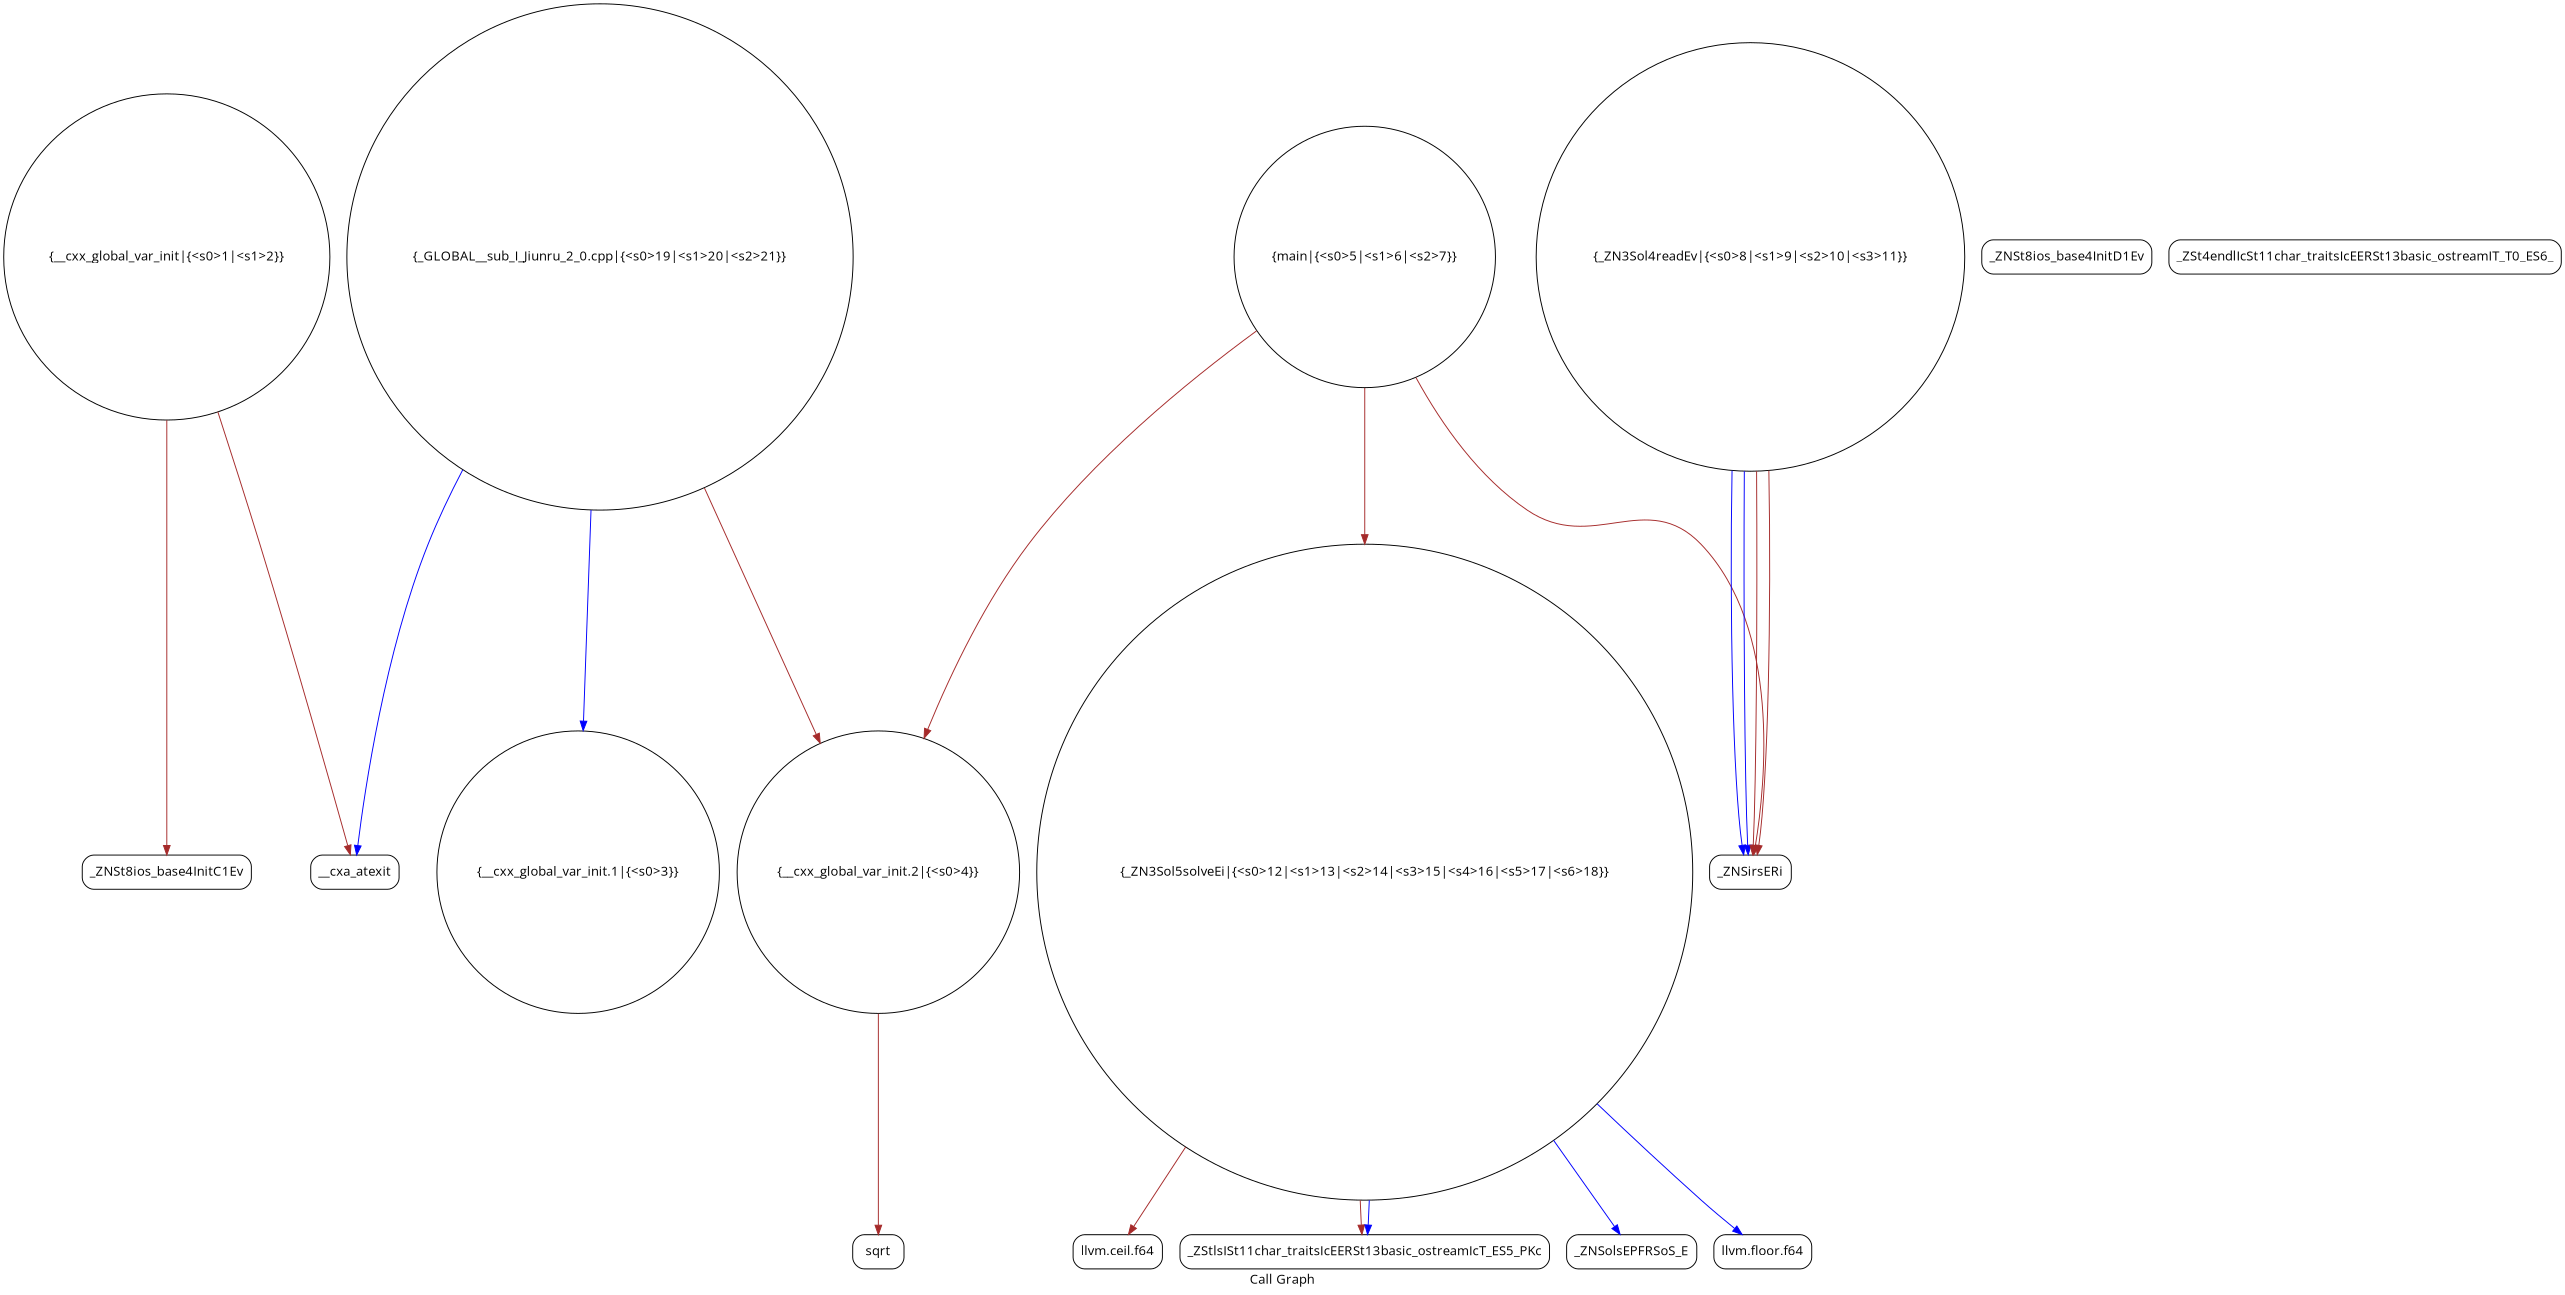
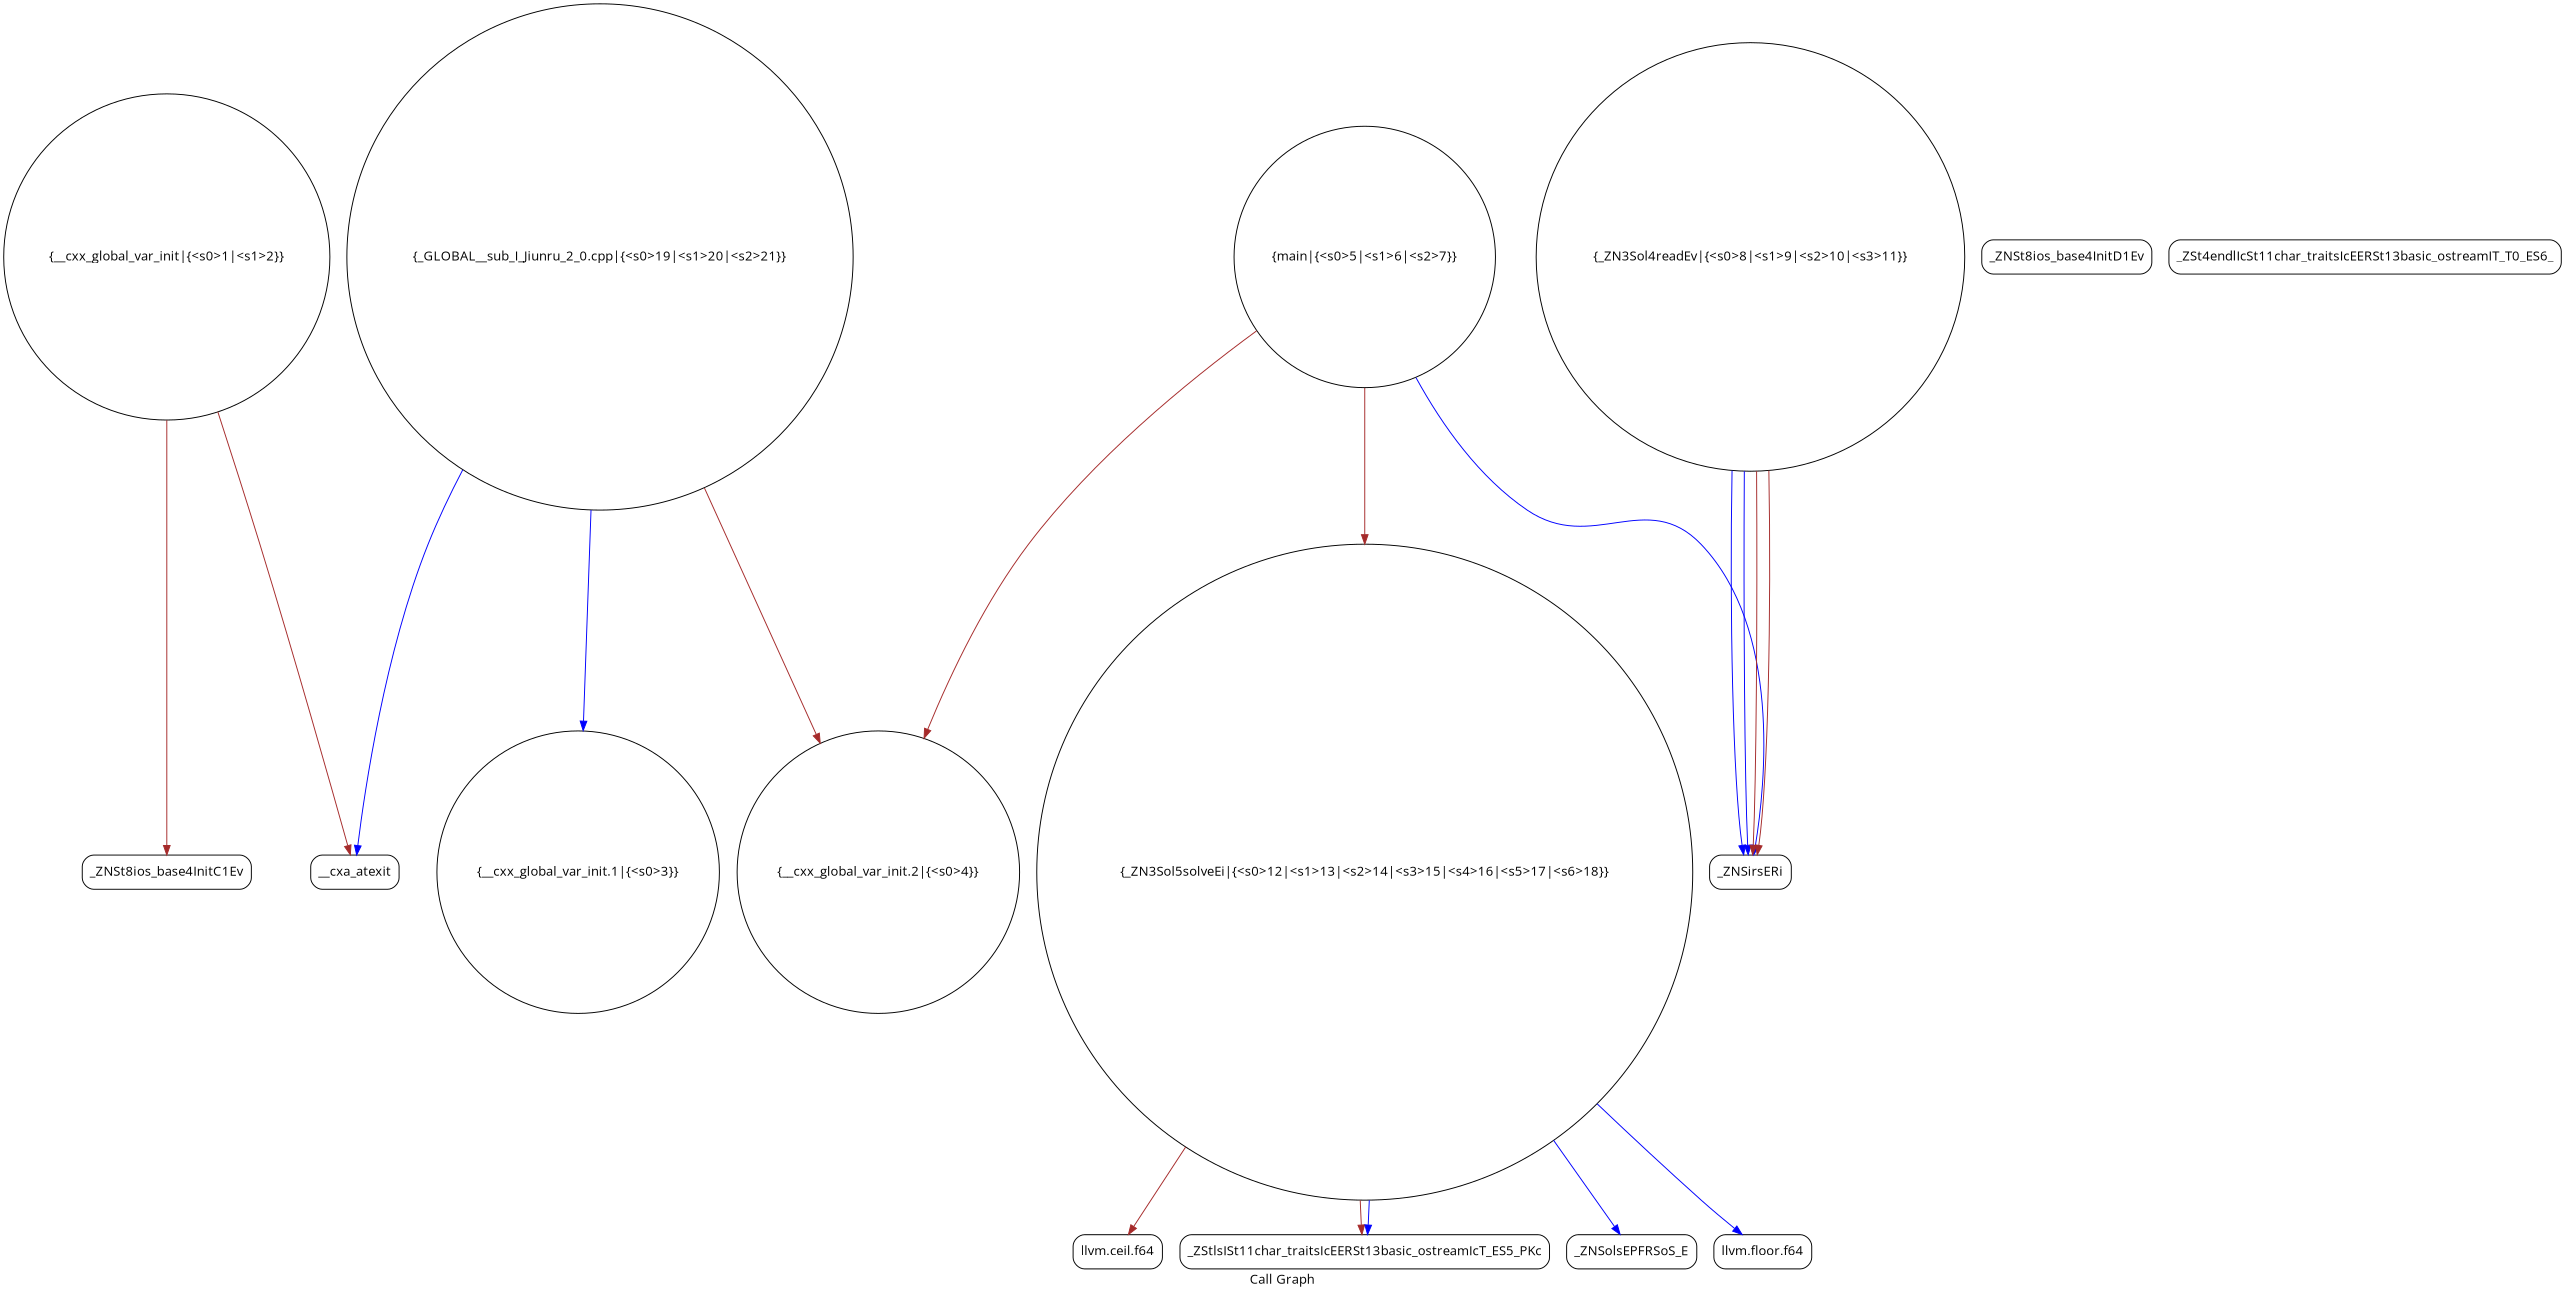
(1684, 531) -> (1684, 531)
(878, 1252) -> none
